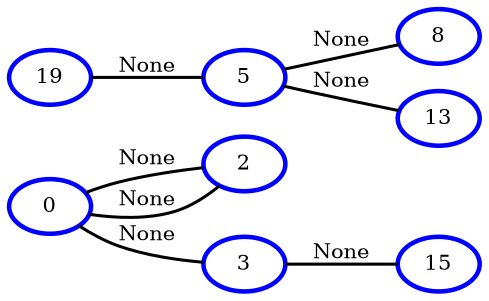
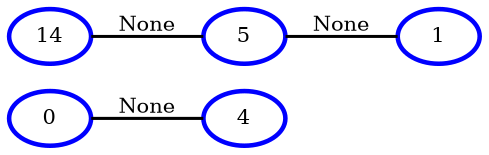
(439, 36) -> (439, 36)
(50, 77) -> (50, 36)
(439, 118) -> none
(244, 164) -> none
(244, 264) -> (244, 118)
(439, 264) -> none
